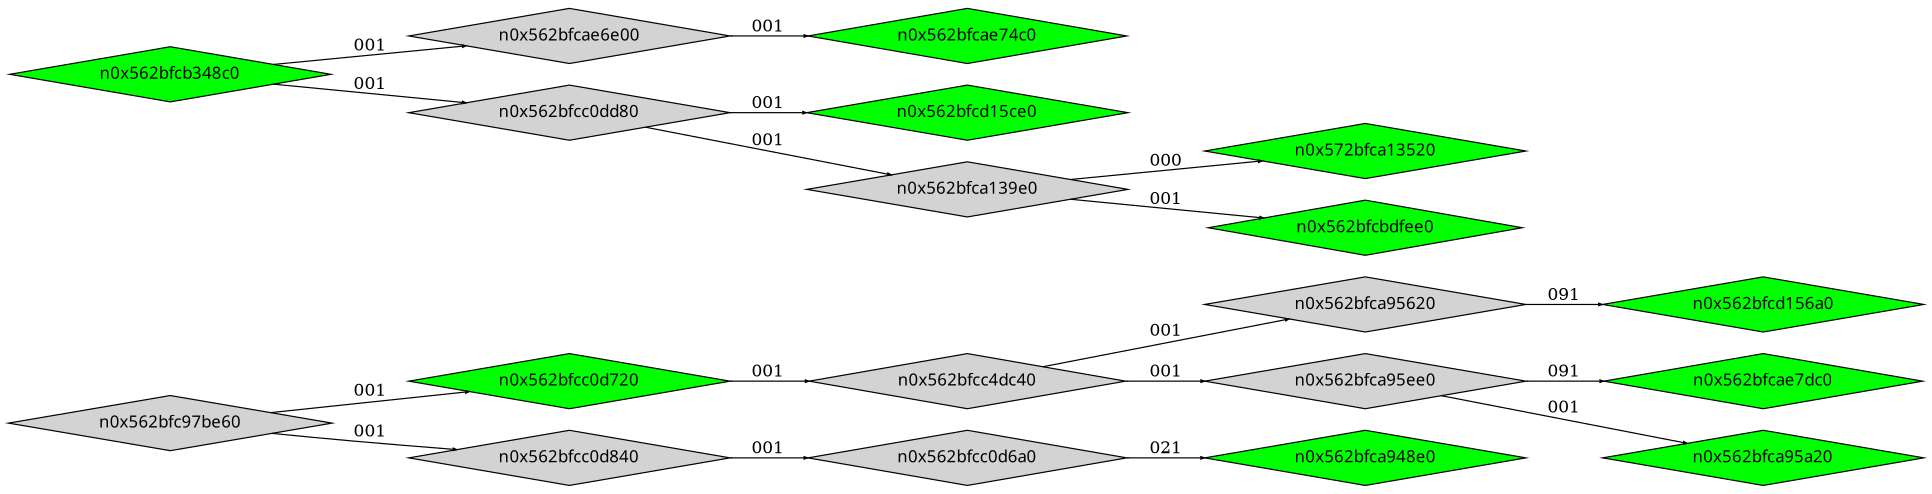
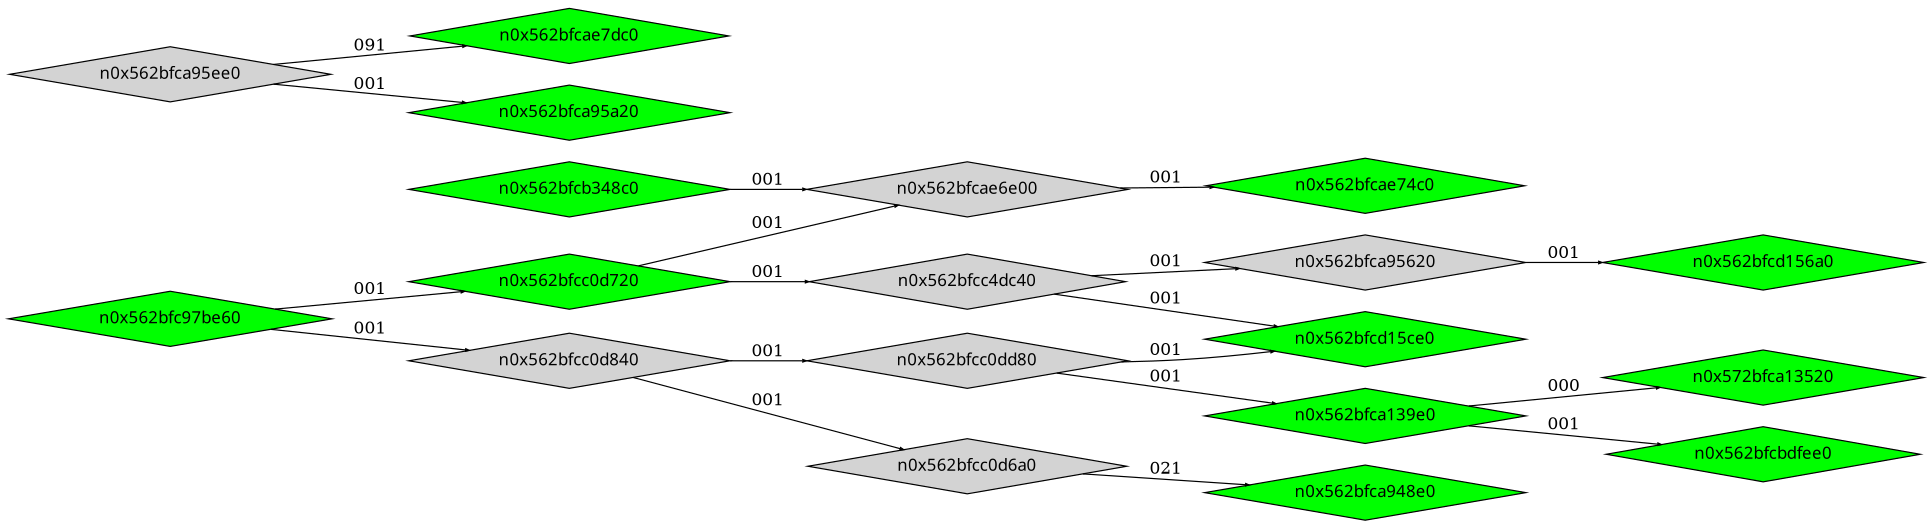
(368, 93) -> (766, 361)
(967, 189) -> (1365, 416)
none -> (766, 236)
(1564, 295) -> (1564, 254)
(1163, 381) -> (1164, 310)
(170, 423) -> (170, 319)
